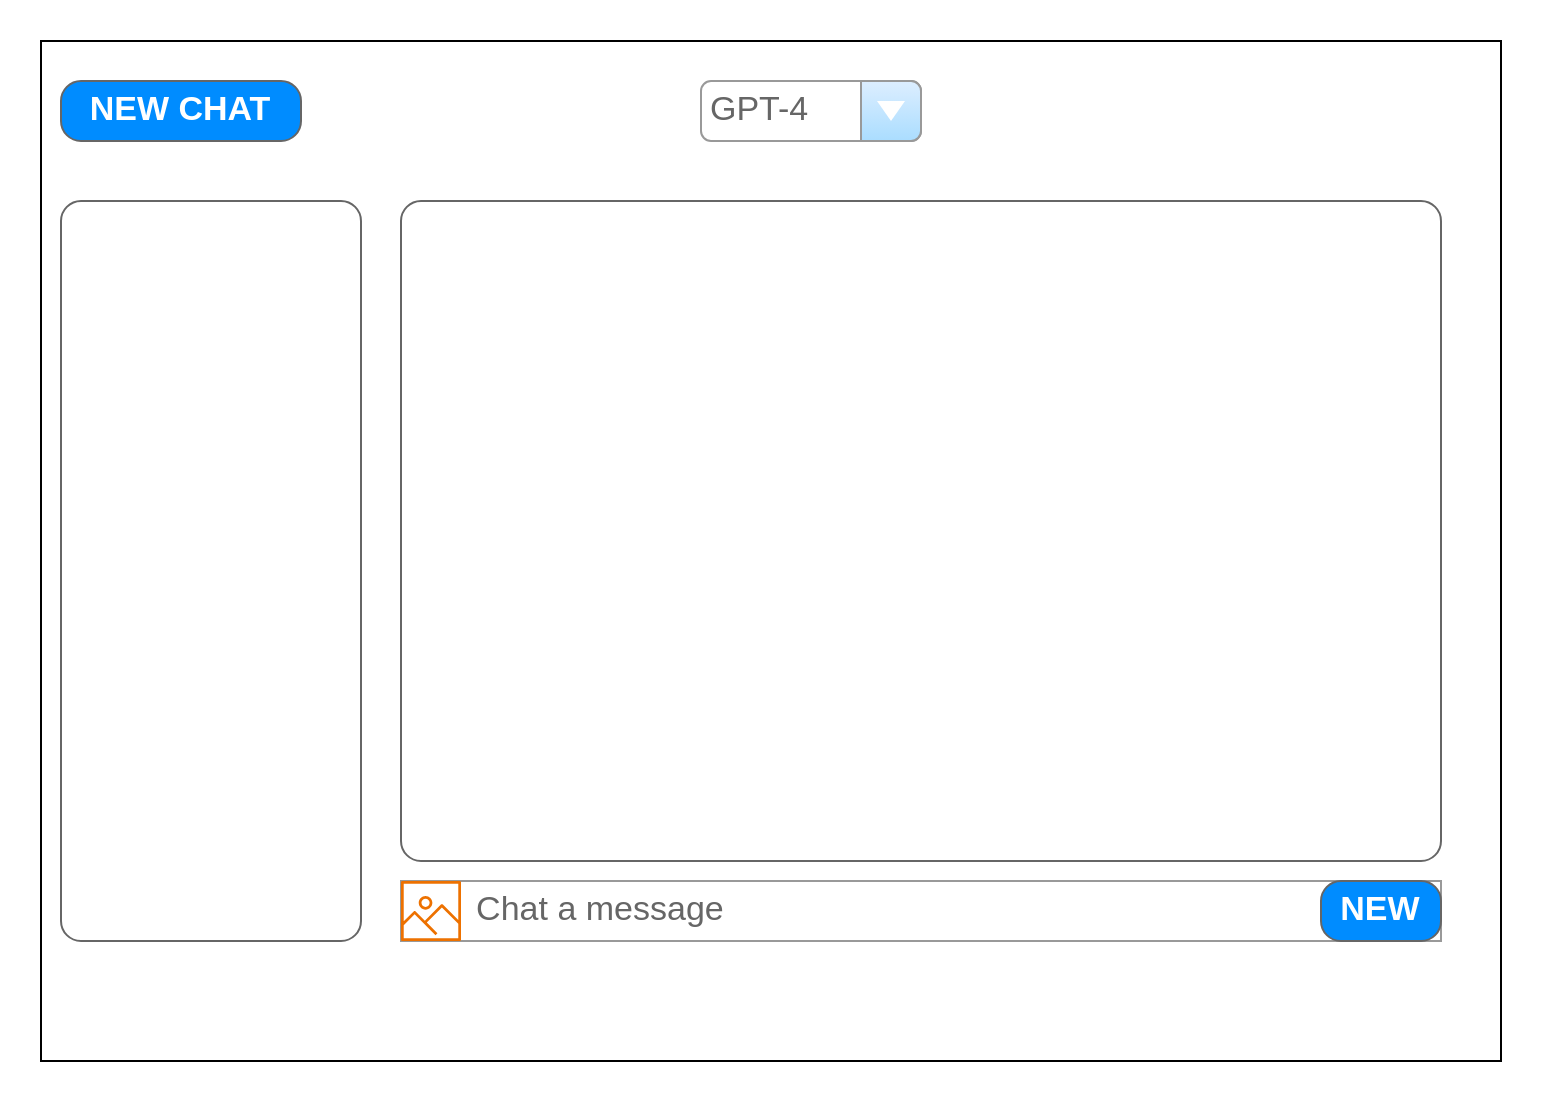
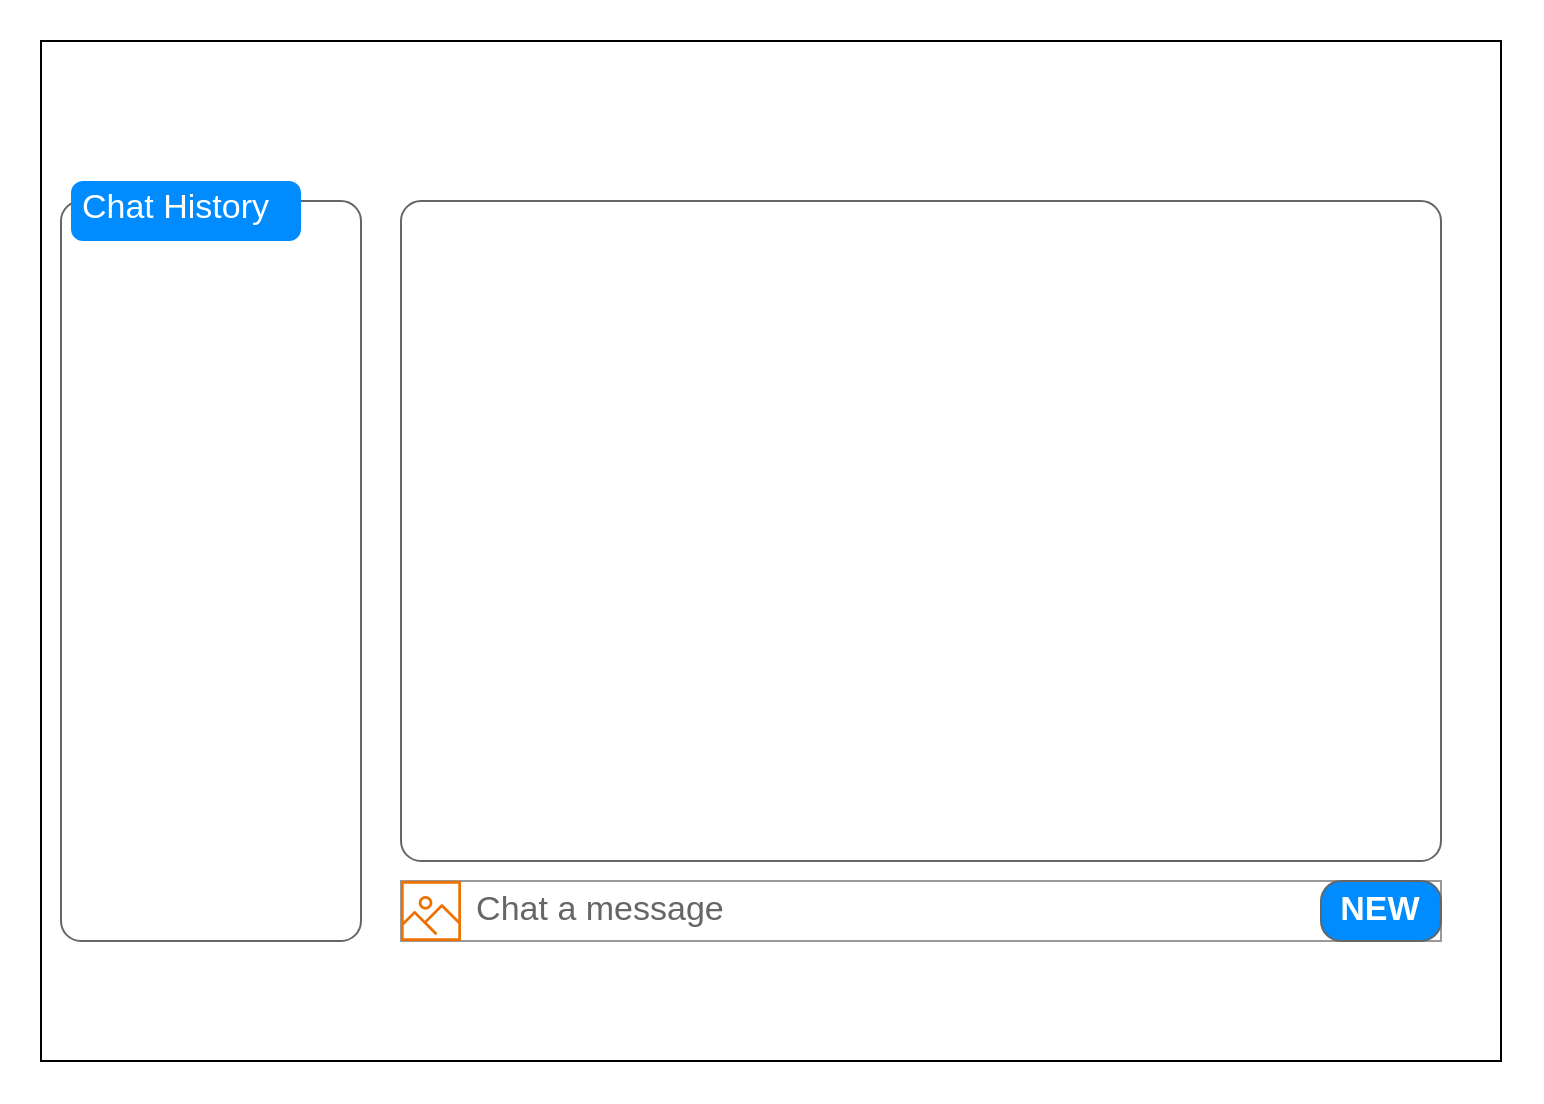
(181, 111) -> none
(811, 111) -> none
none -> (186, 211)
